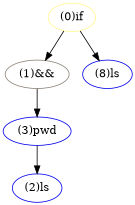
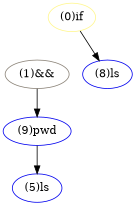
(57, 42) -> none
(37, 131) -> (37, 131)
(37, 188) -> (37, 188)
